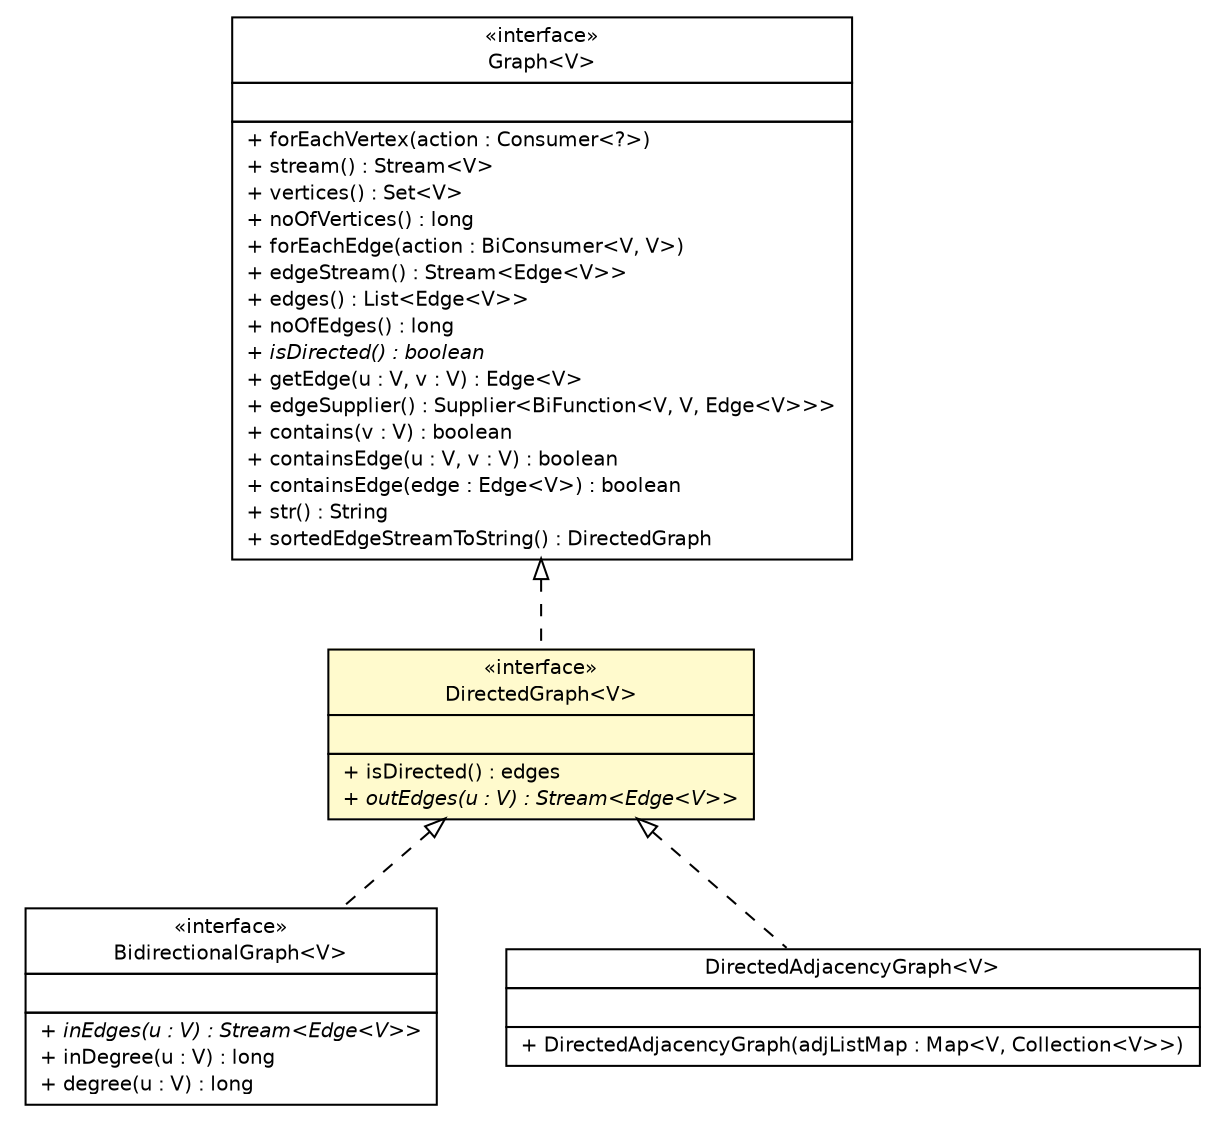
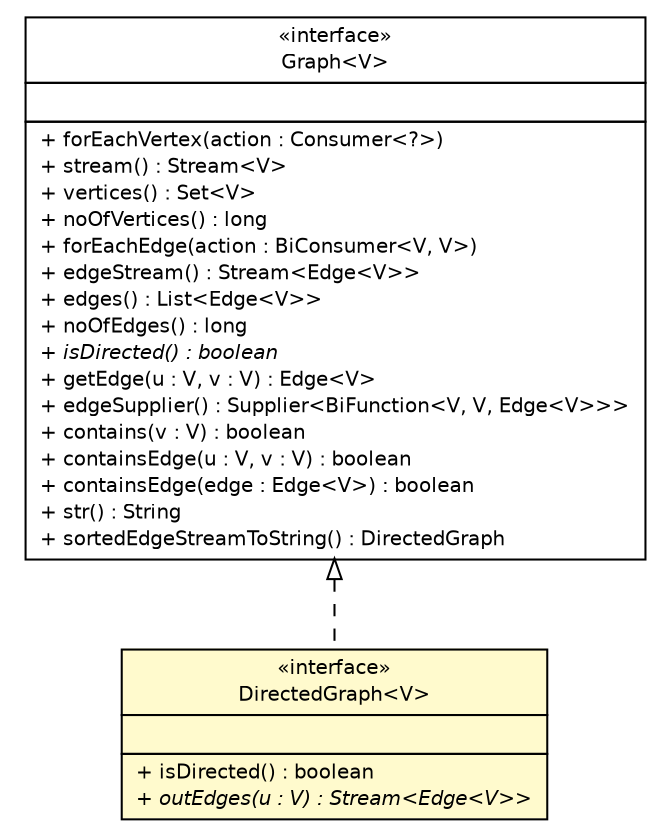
(452, 772) -> (256, 772)
(230, 1007) -> none
(852, 1007) -> none
